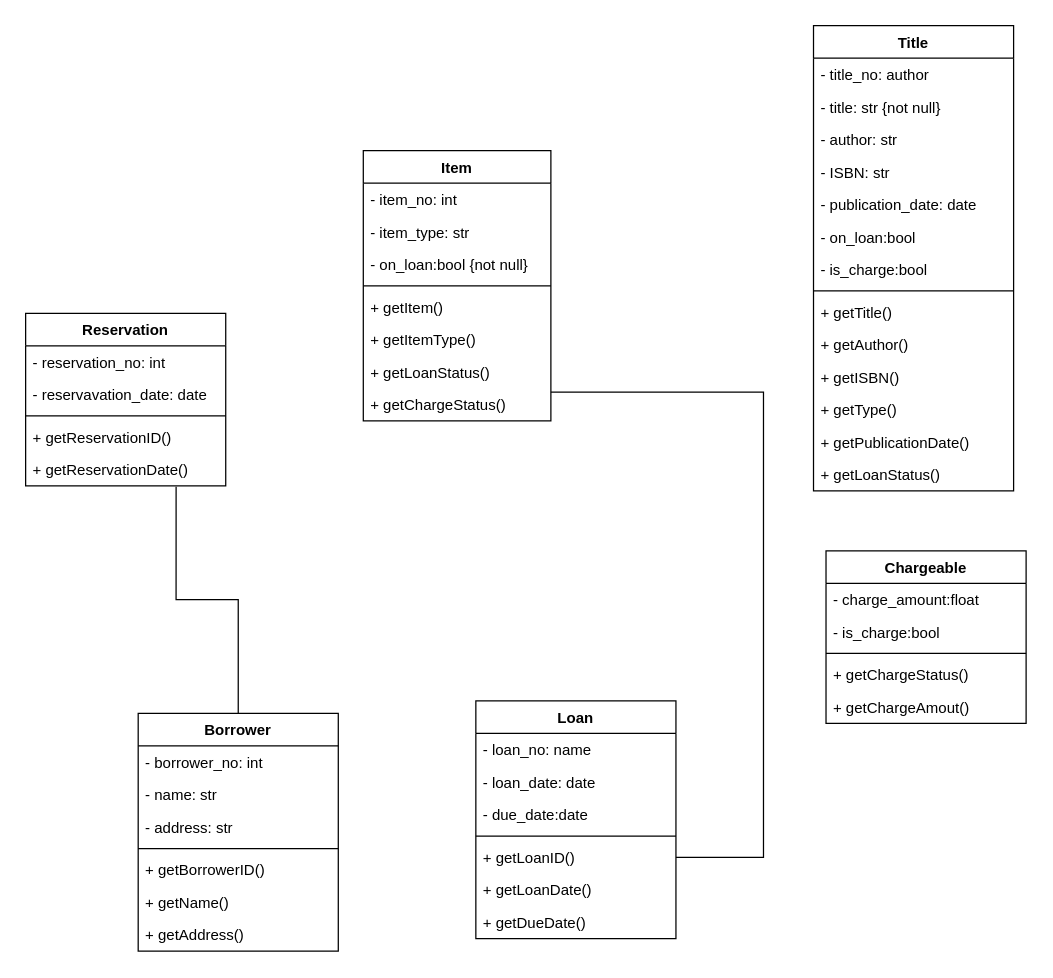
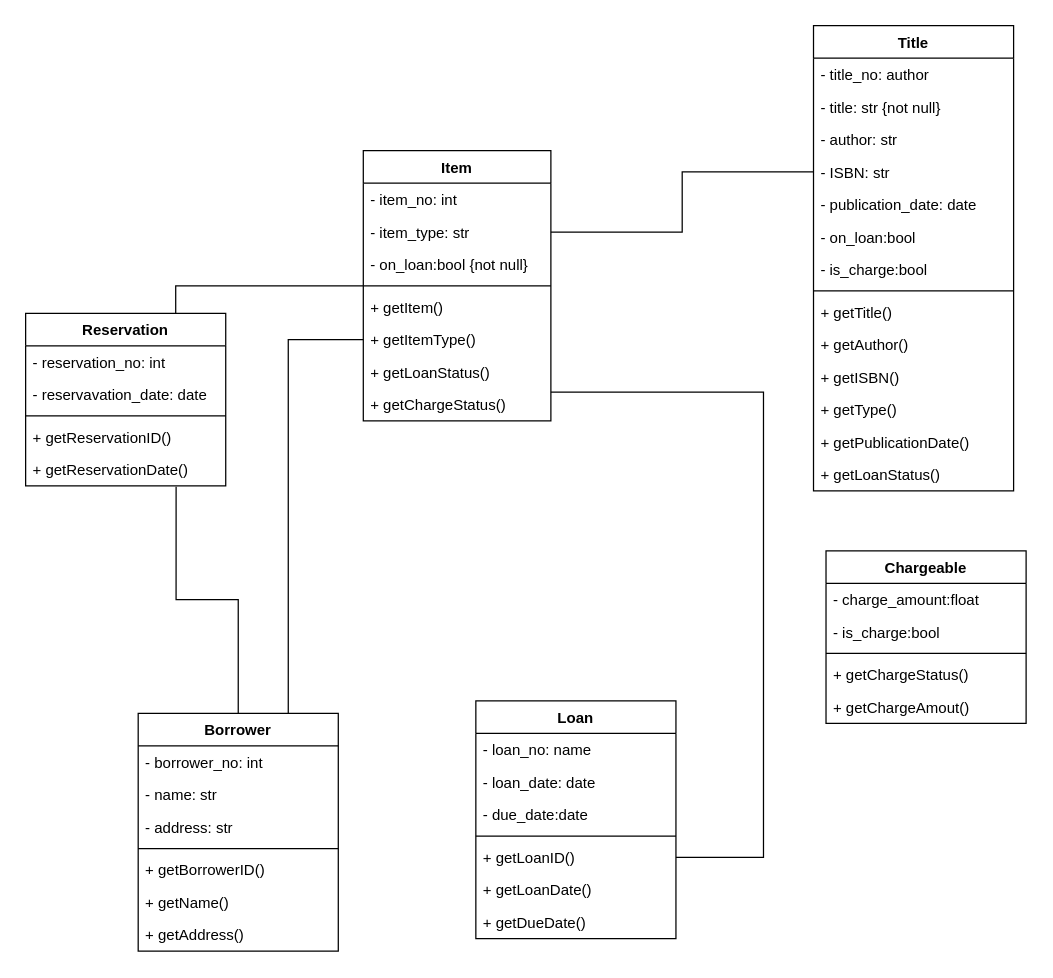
none -> (682, 203)
none -> (255, 286)
none -> (288, 490)
